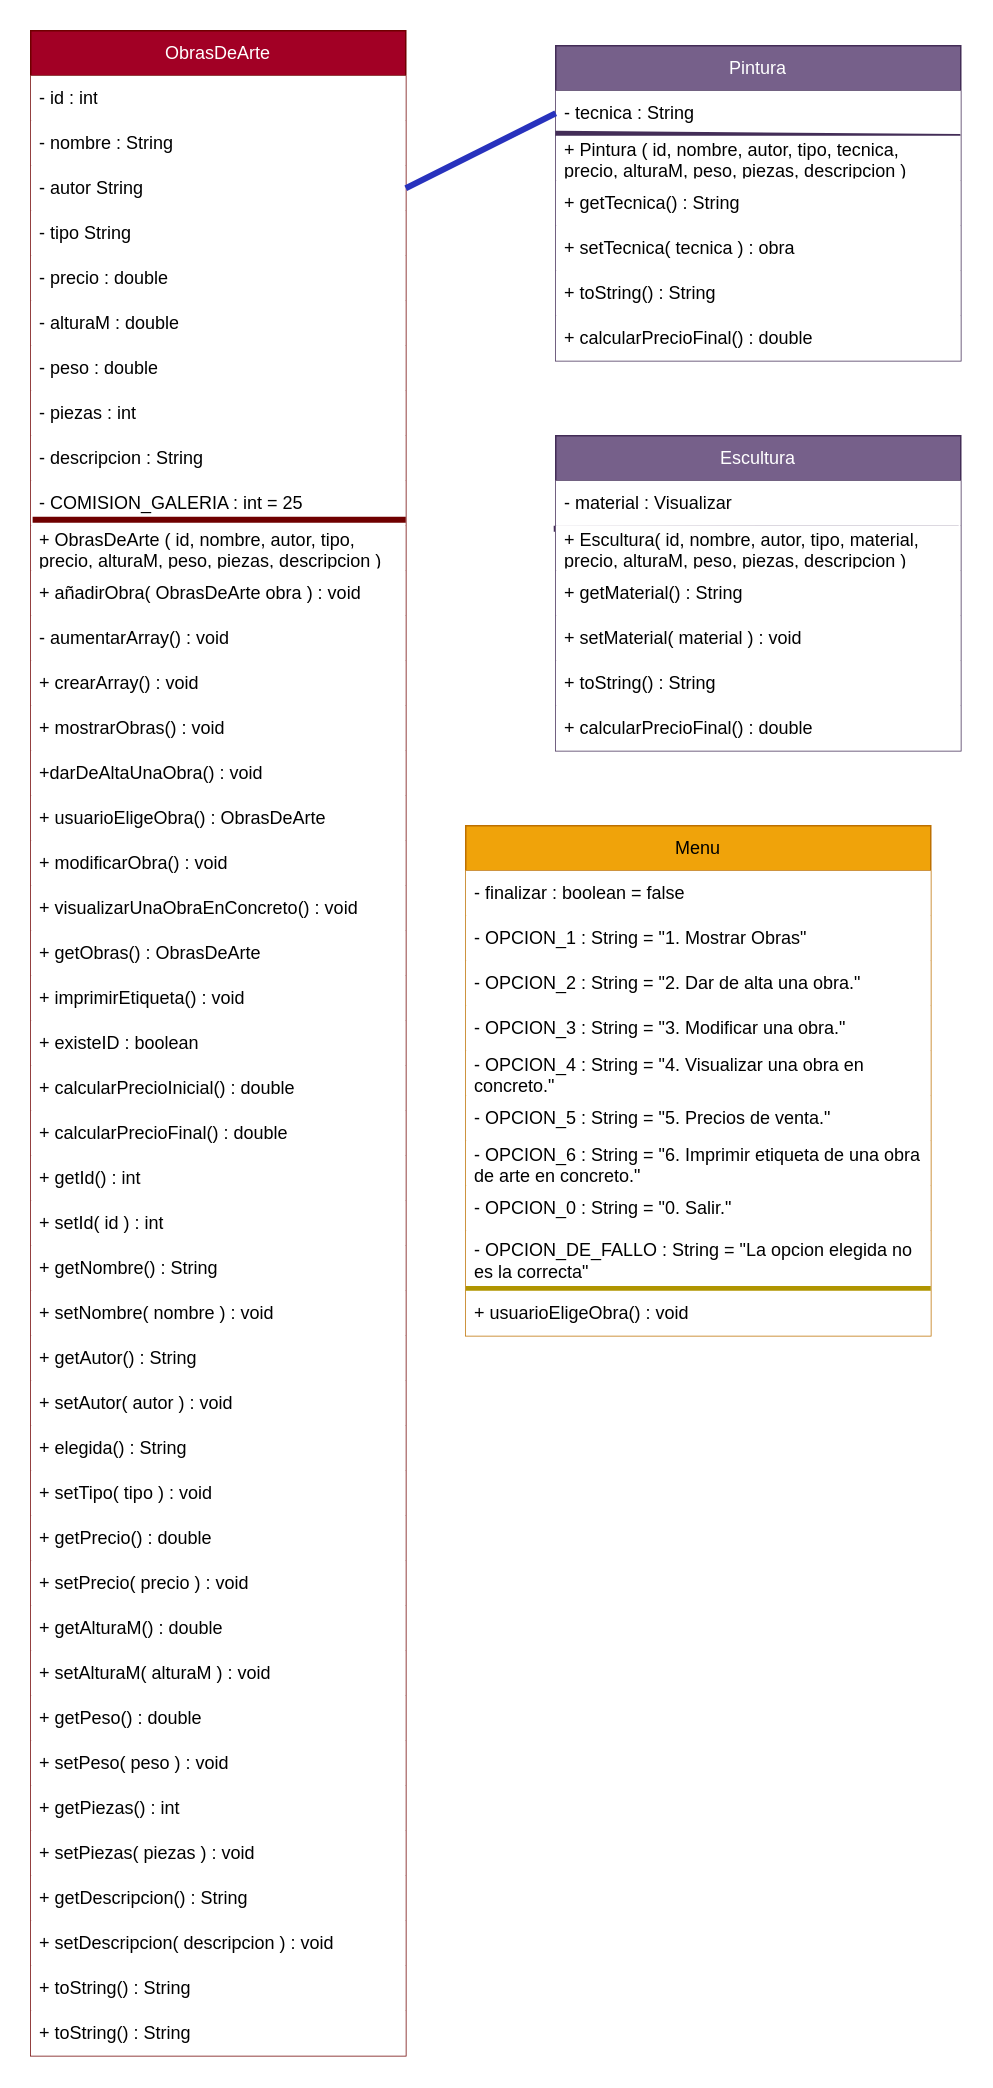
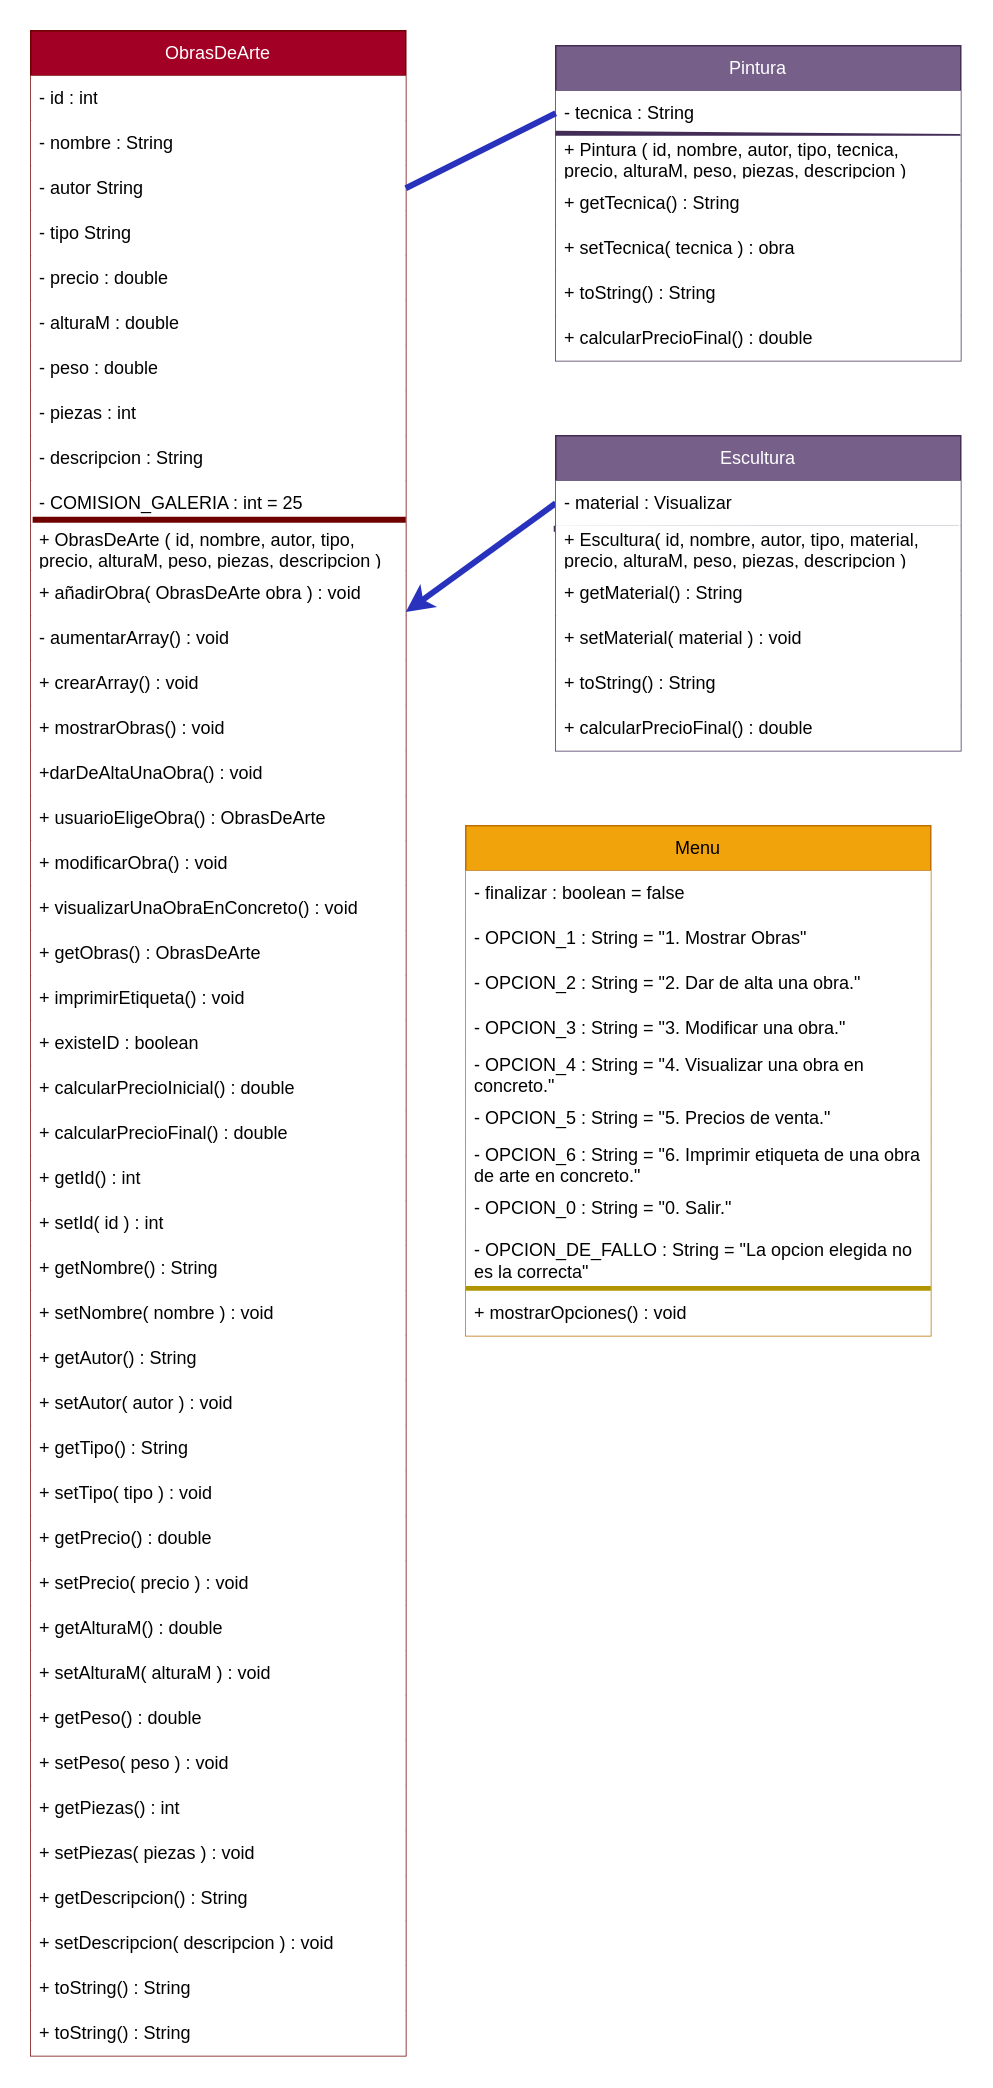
none -> (487, 553)
(592, 1313) -> (592, 1313)
(124, 1448) -> (127, 1448)
